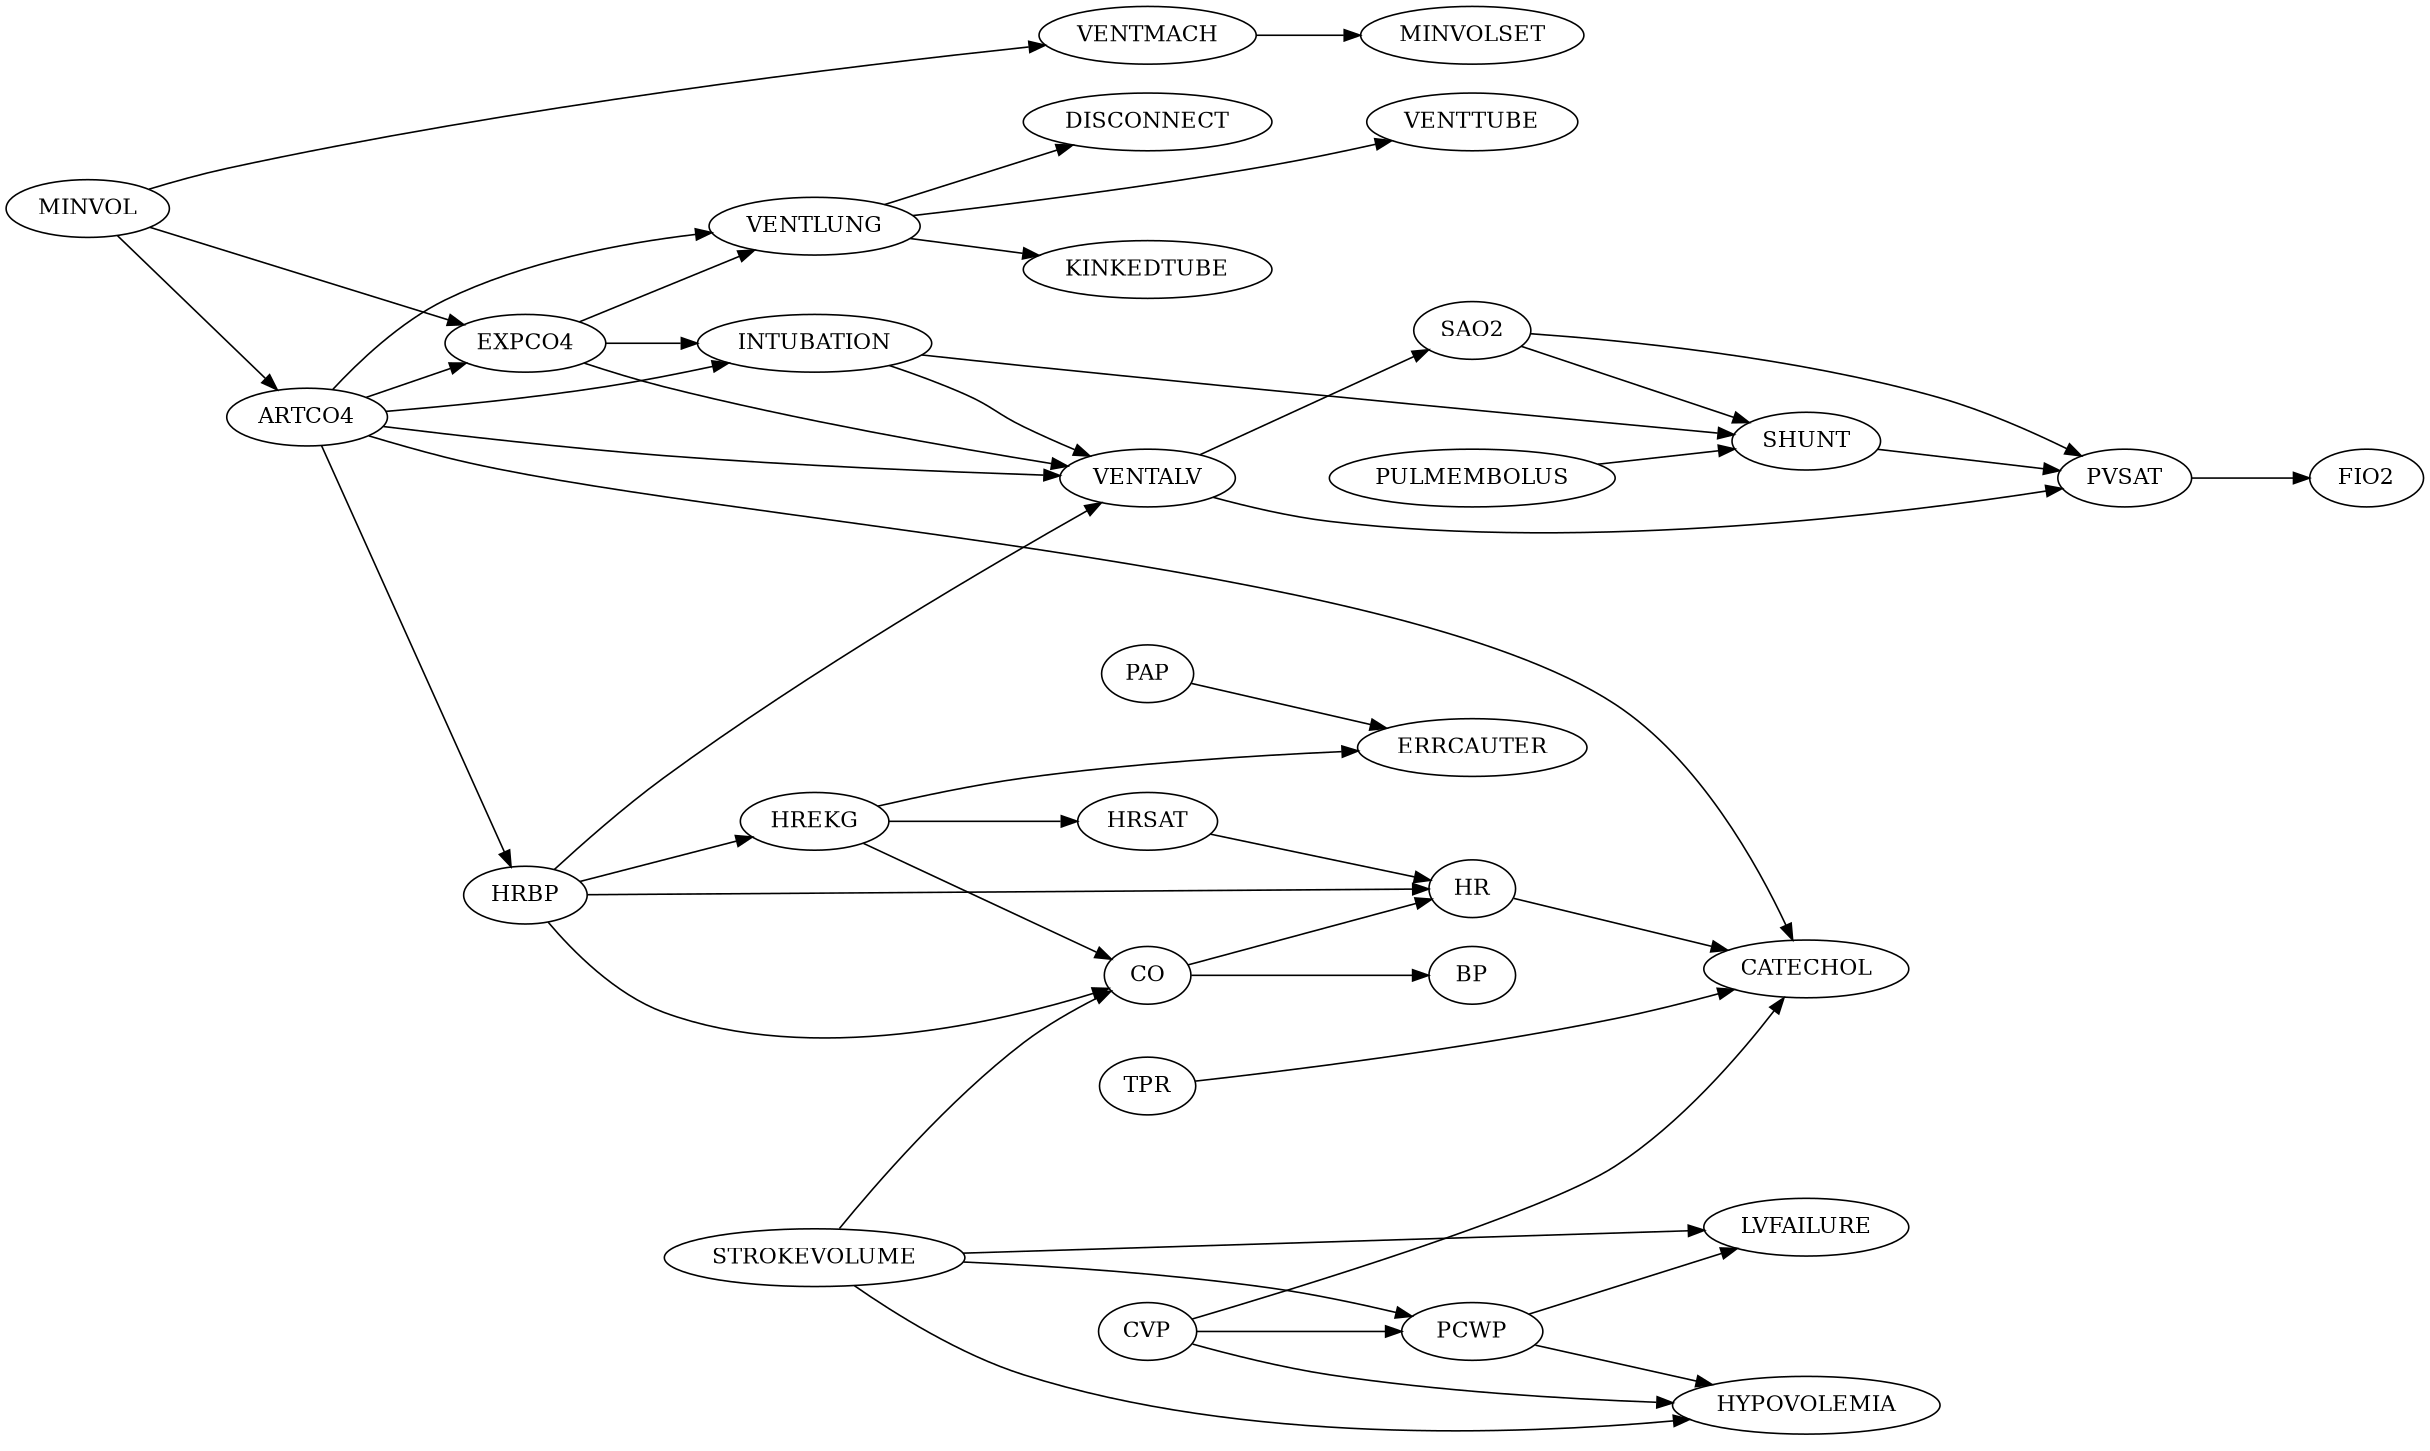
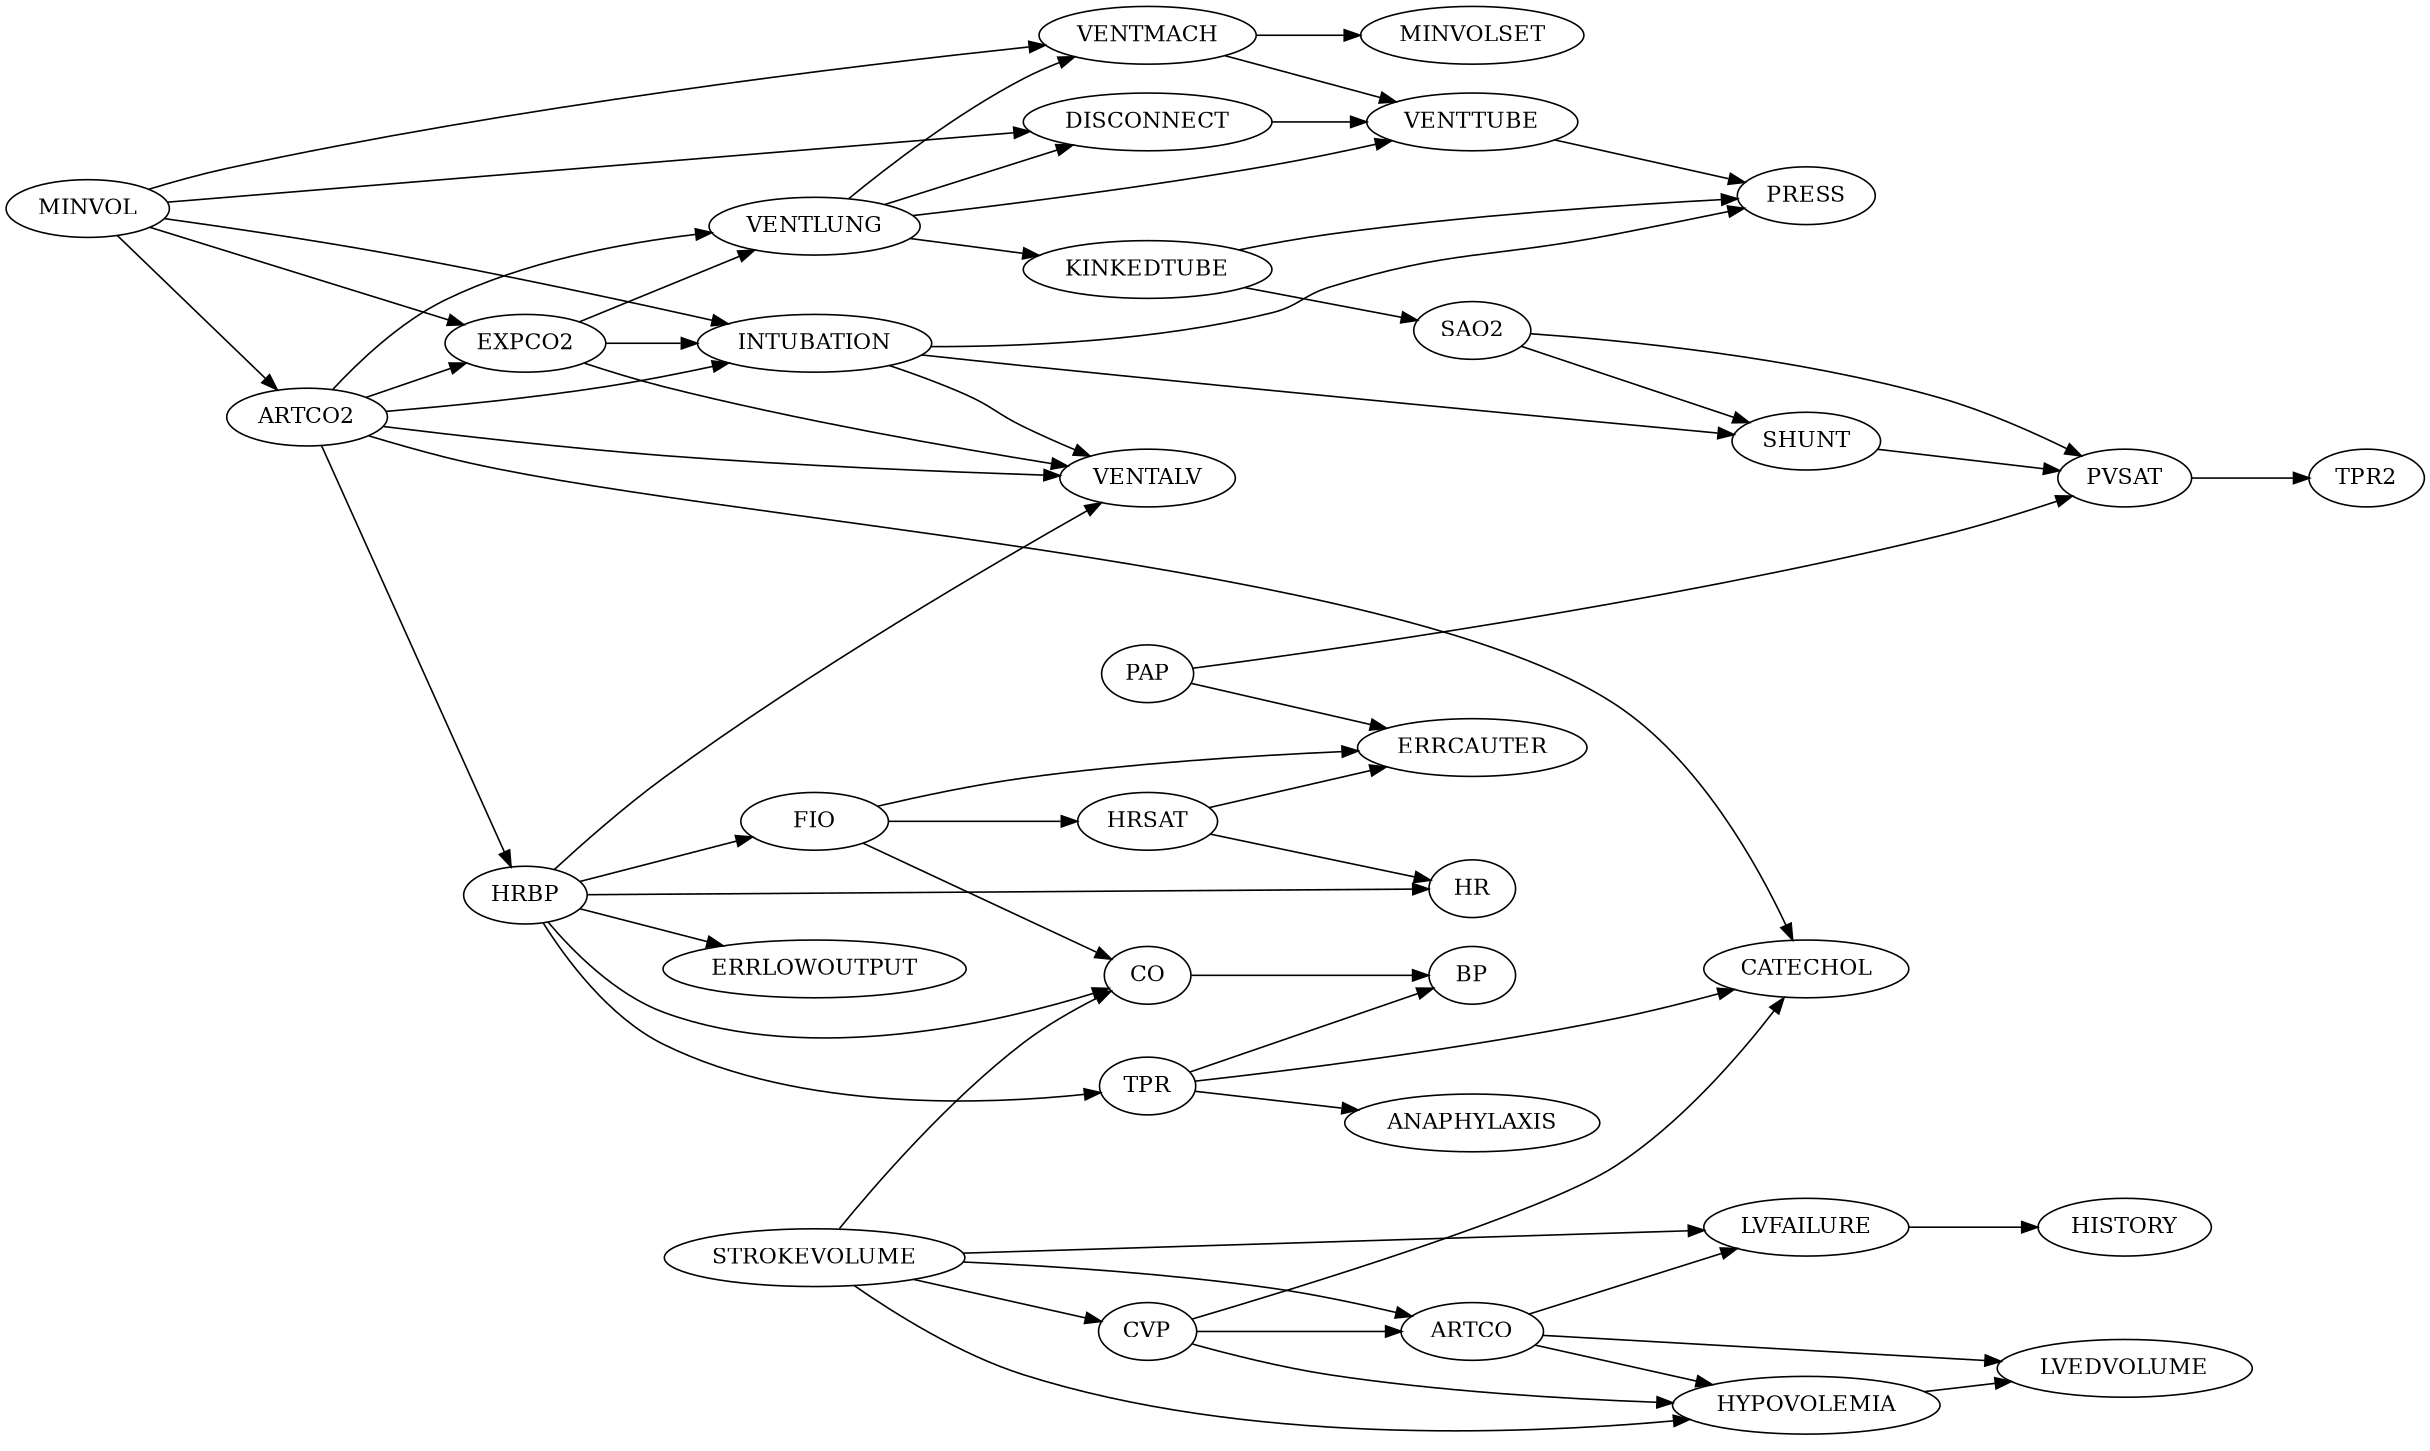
none -> (1303, 77)
none -> (1311, 122)
none -> (949, 123)
none -> (591, 167)
none -> (1806, 196)
none -> (439, 263)
(525, 343) -> (525, 343)
(1307, 406) -> (1323, 302)
(307, 417) -> (307, 417)
(1472, 478) -> none
(2367, 478) -> (2367, 478)
(1629, 531) -> (1628, 601)
none -> (1290, 789)
(815, 821) -> (815, 821)
(1613, 922) -> none
(1302, 934) -> none
none -> (815, 969)
none -> (1304, 1033)
none -> (785, 1084)
none -> (1472, 1123)
none -> (2125, 1227)
none -> (1000, 1299)
(1472, 1331) -> (1472, 1331)
none -> (2125, 1368)
